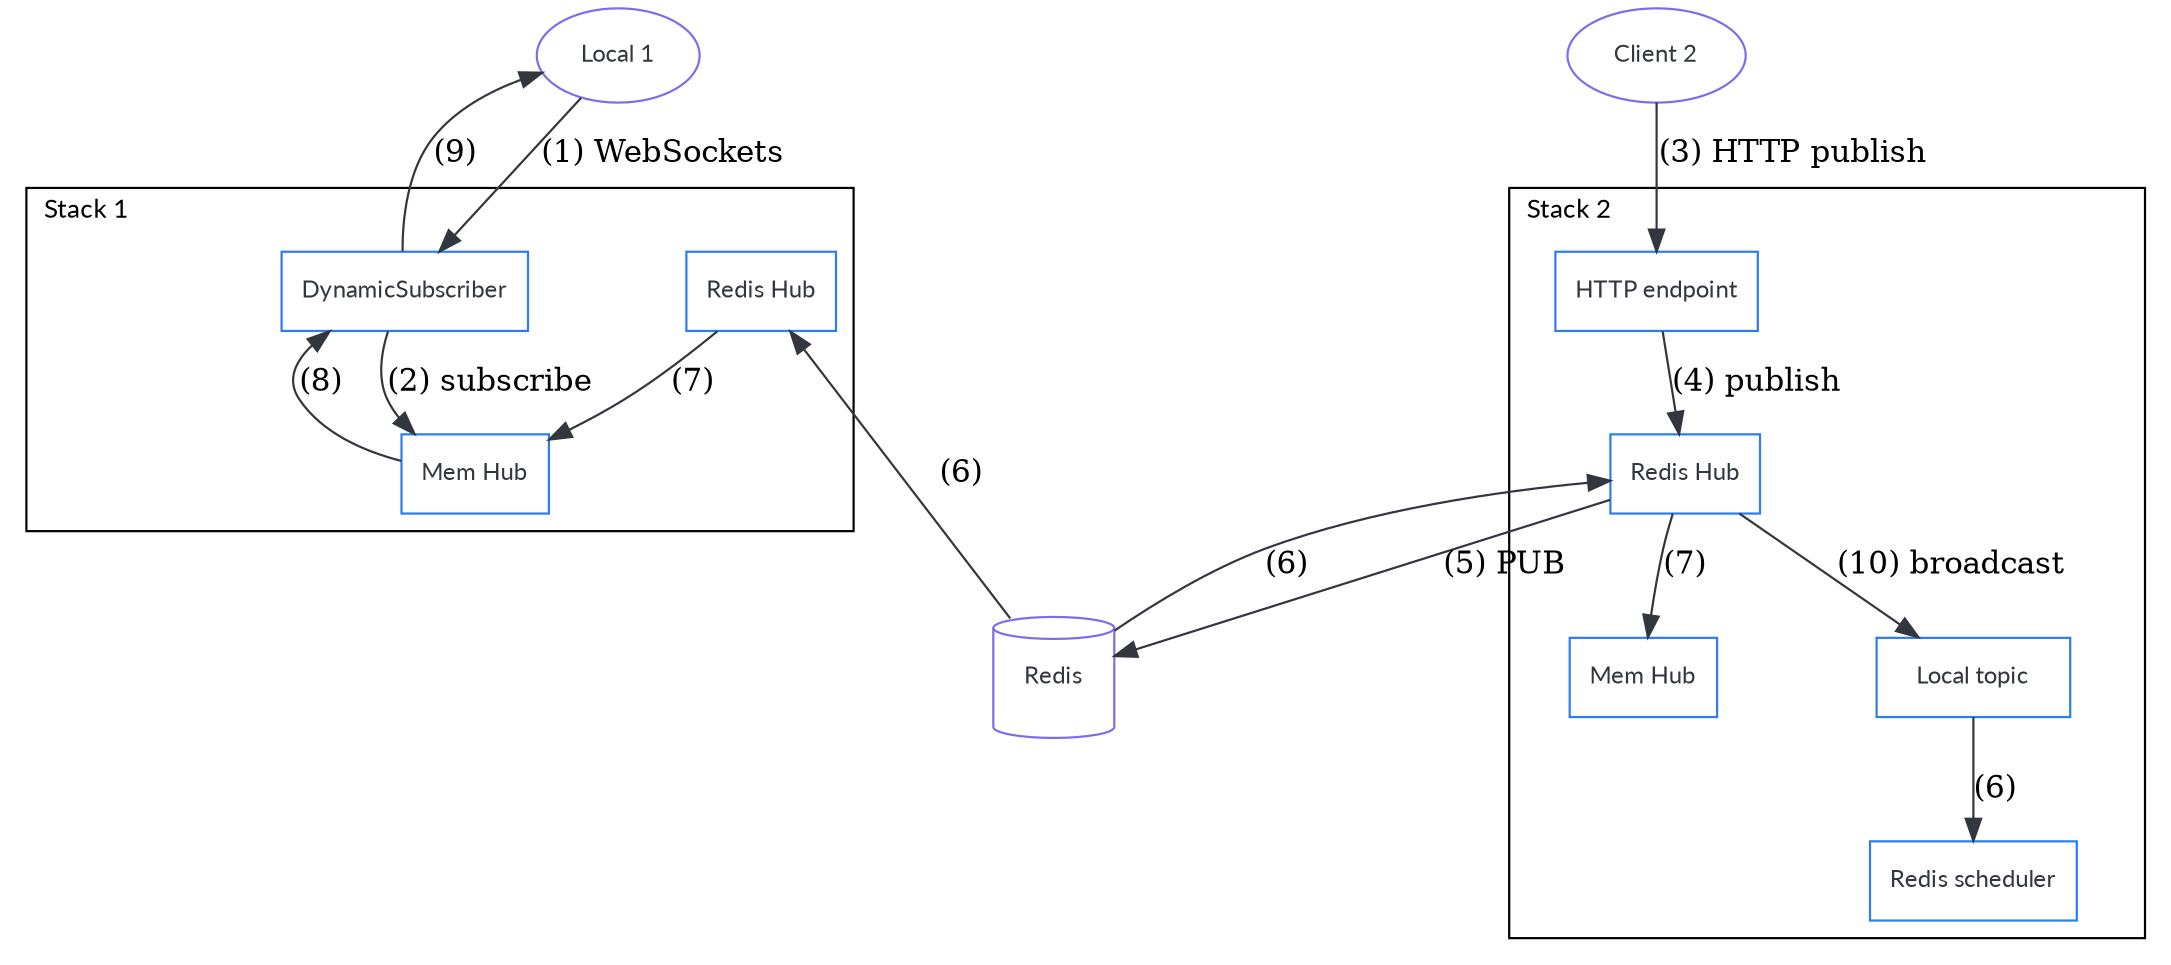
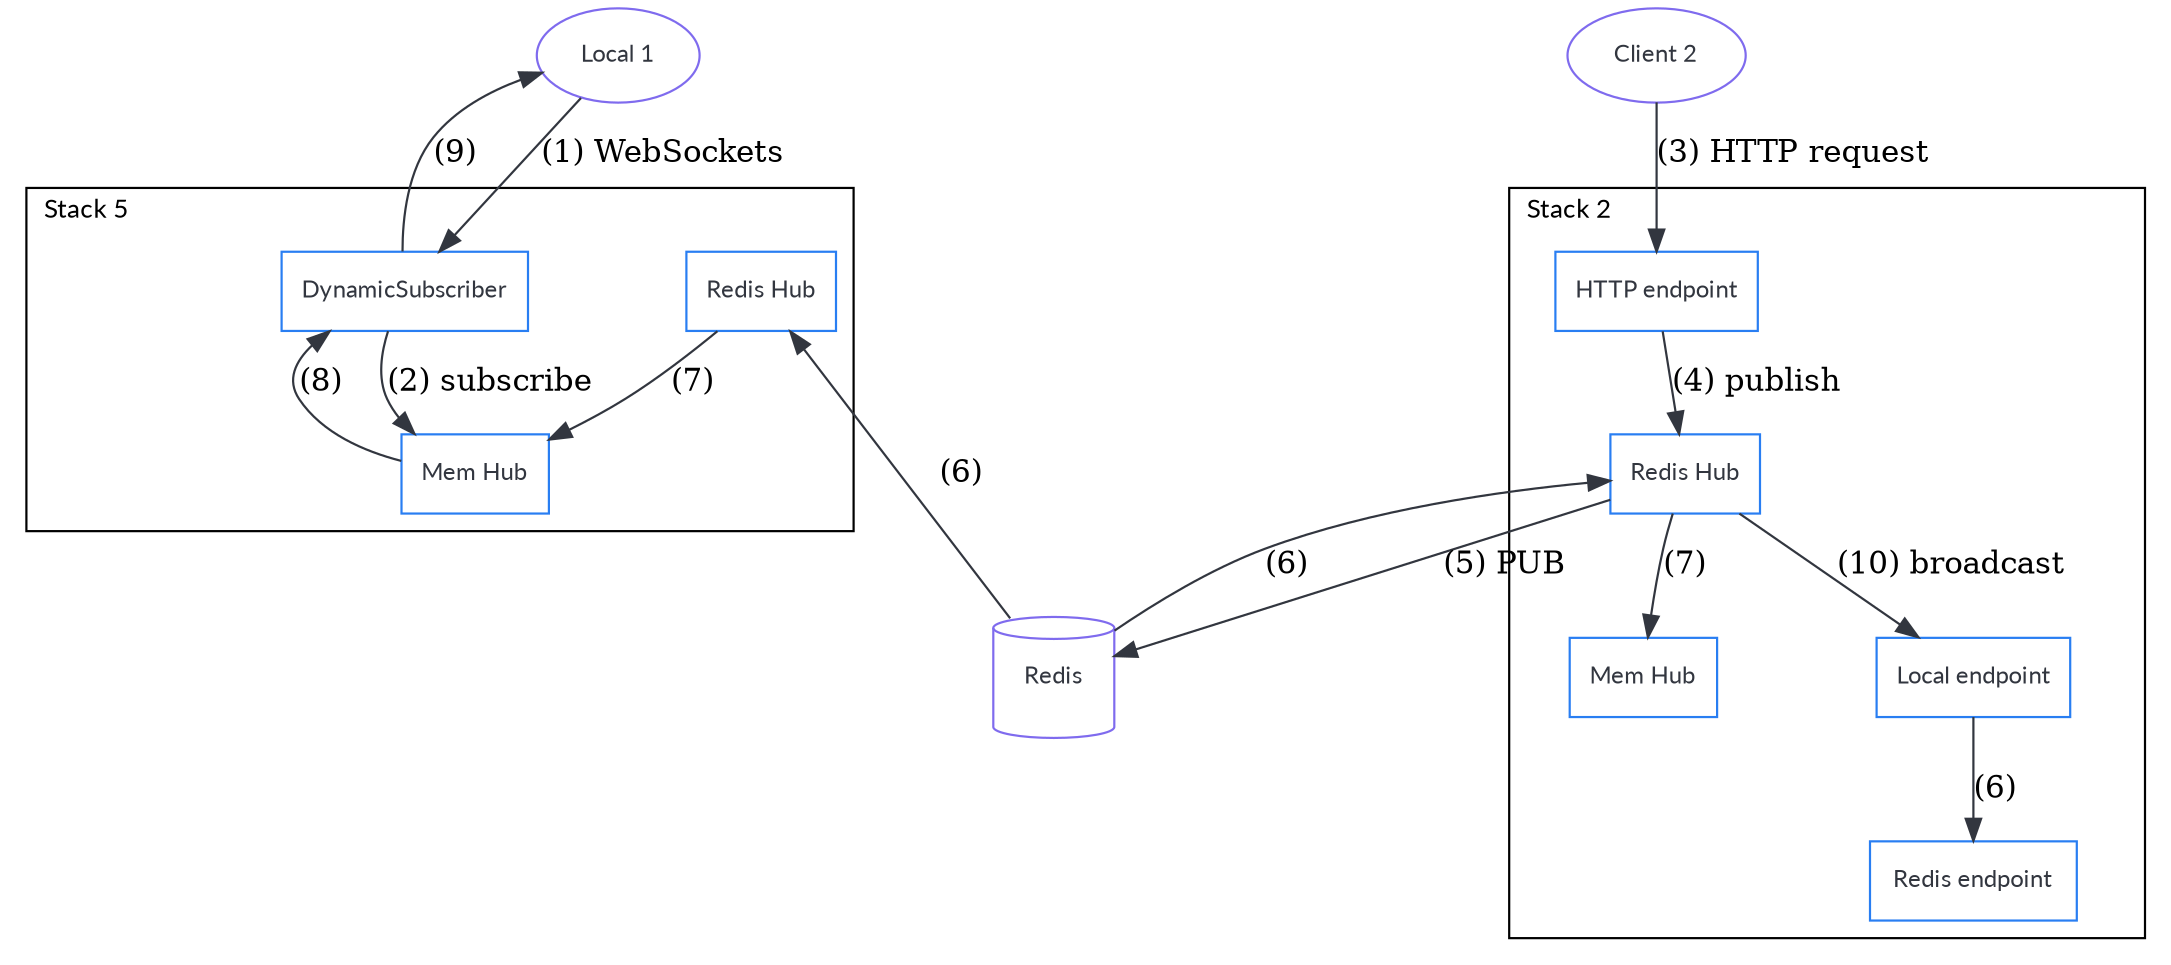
(1793, 154) -> (1793, 154)
(87, 211) -> (87, 211)
(1973, 677) -> (1973, 677)
(1973, 881) -> (1973, 881)
